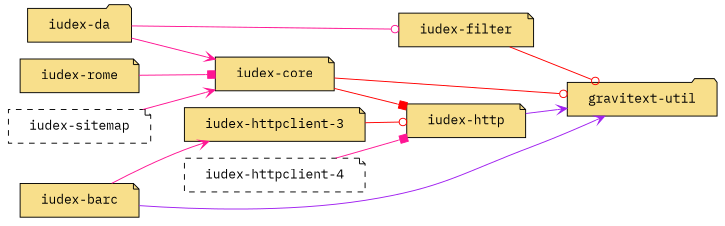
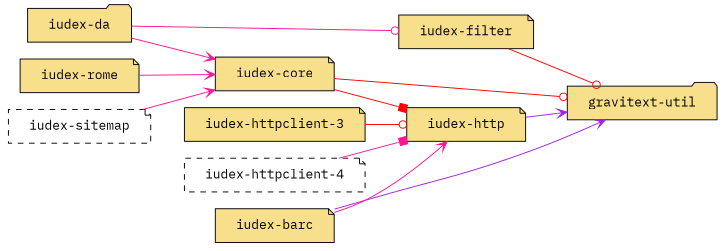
(172, 75) -> (172, 75)
(155, 162) -> (390, 186)
